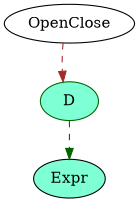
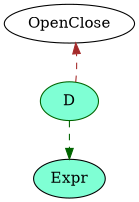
(62, 57) -> (77, 68)
